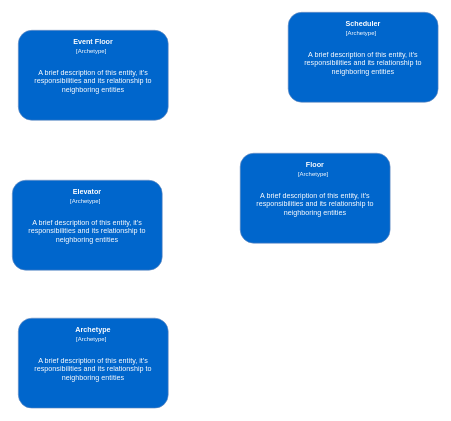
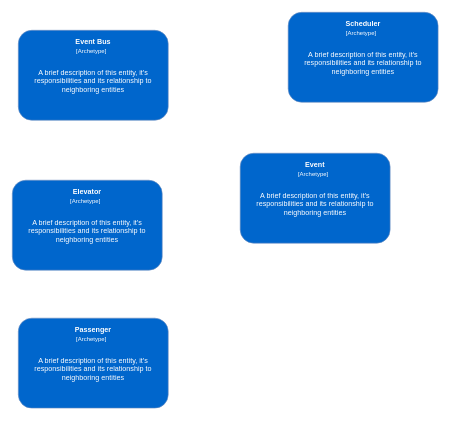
(93, 42) -> (93, 42)
(315, 165) -> (315, 165)
(93, 330) -> (93, 330)
